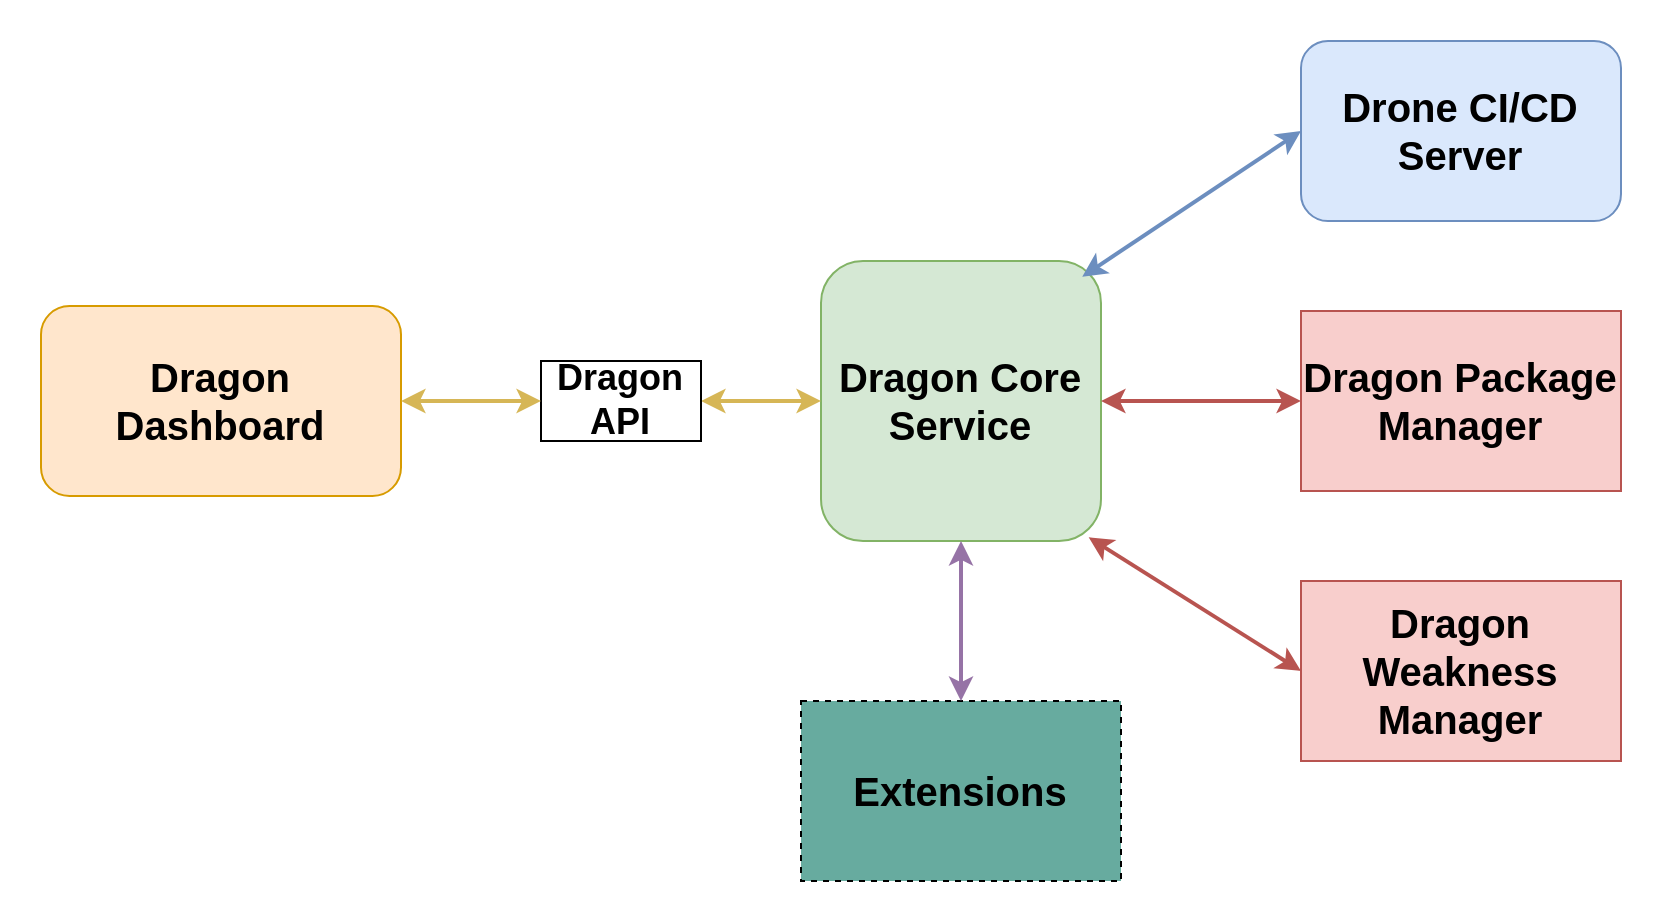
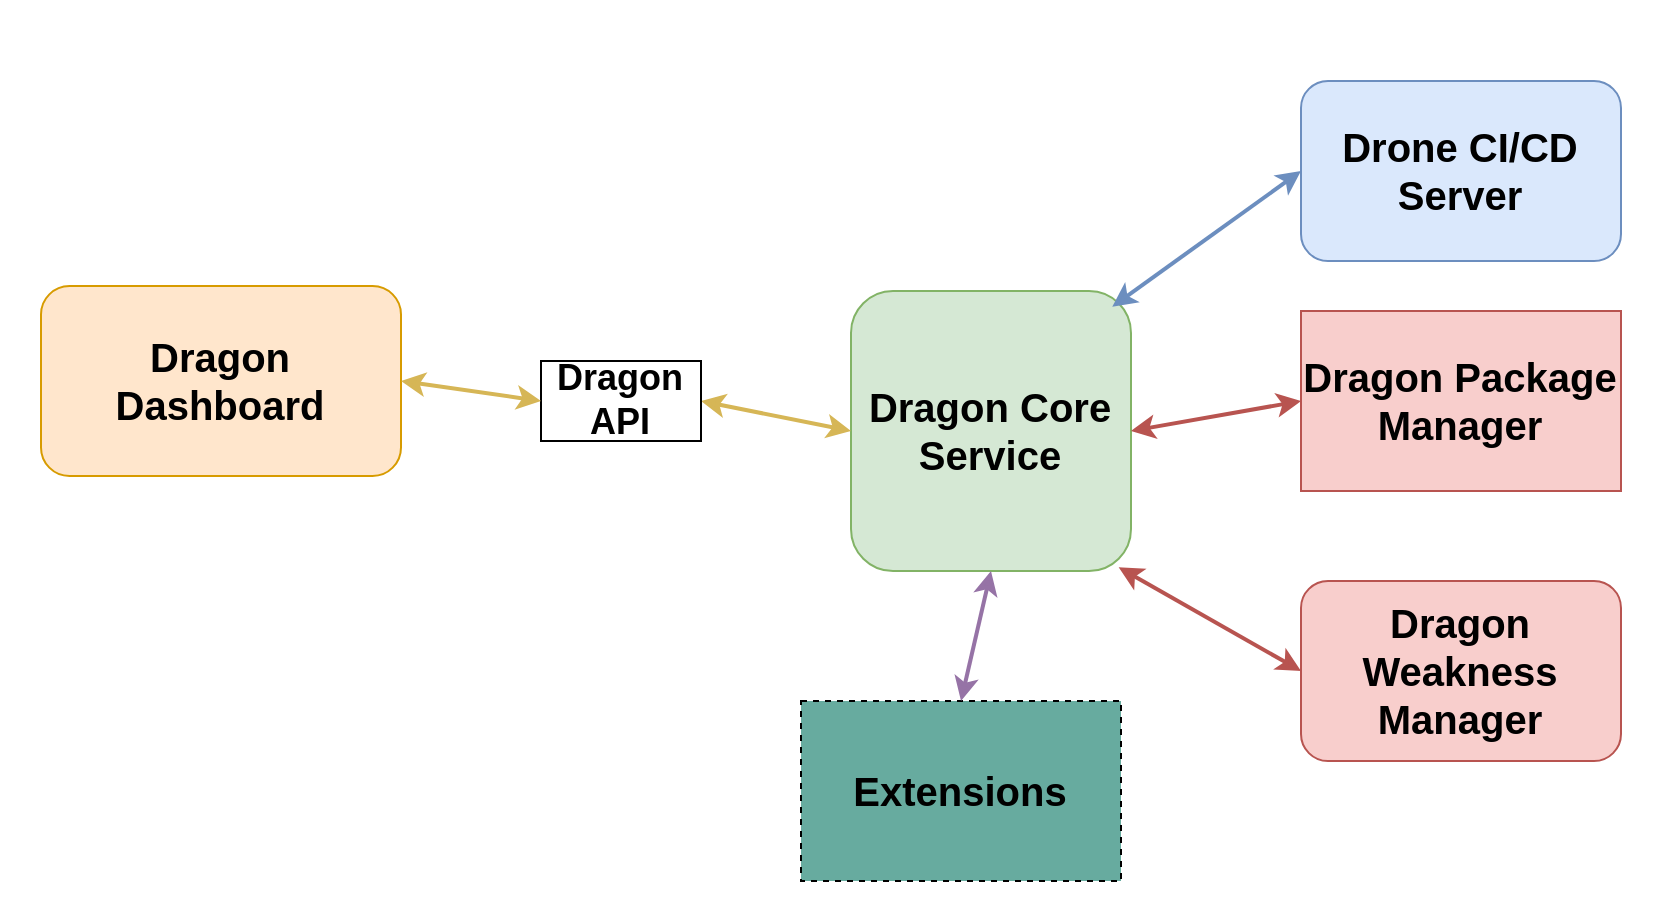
(1461, 131) -> (1461, 171)
(221, 401) -> (221, 381)
(961, 401) -> (991, 431)
(1461, 671) -> (1461, 671)
